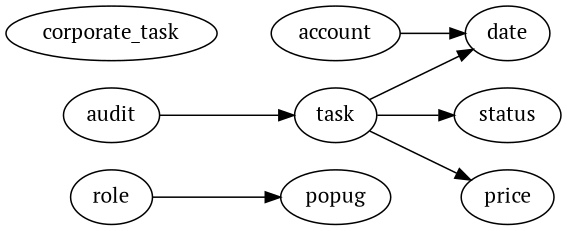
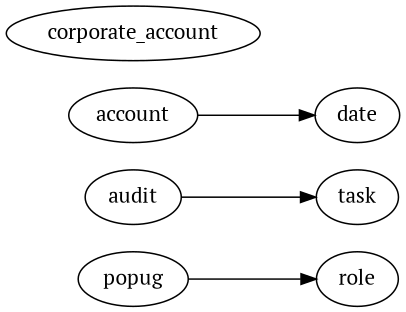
(112, 33) -> (133, 33)
(415, 78) -> none
(508, 115) -> none
(209, 197) -> (245, 279)
(508, 197) -> none
